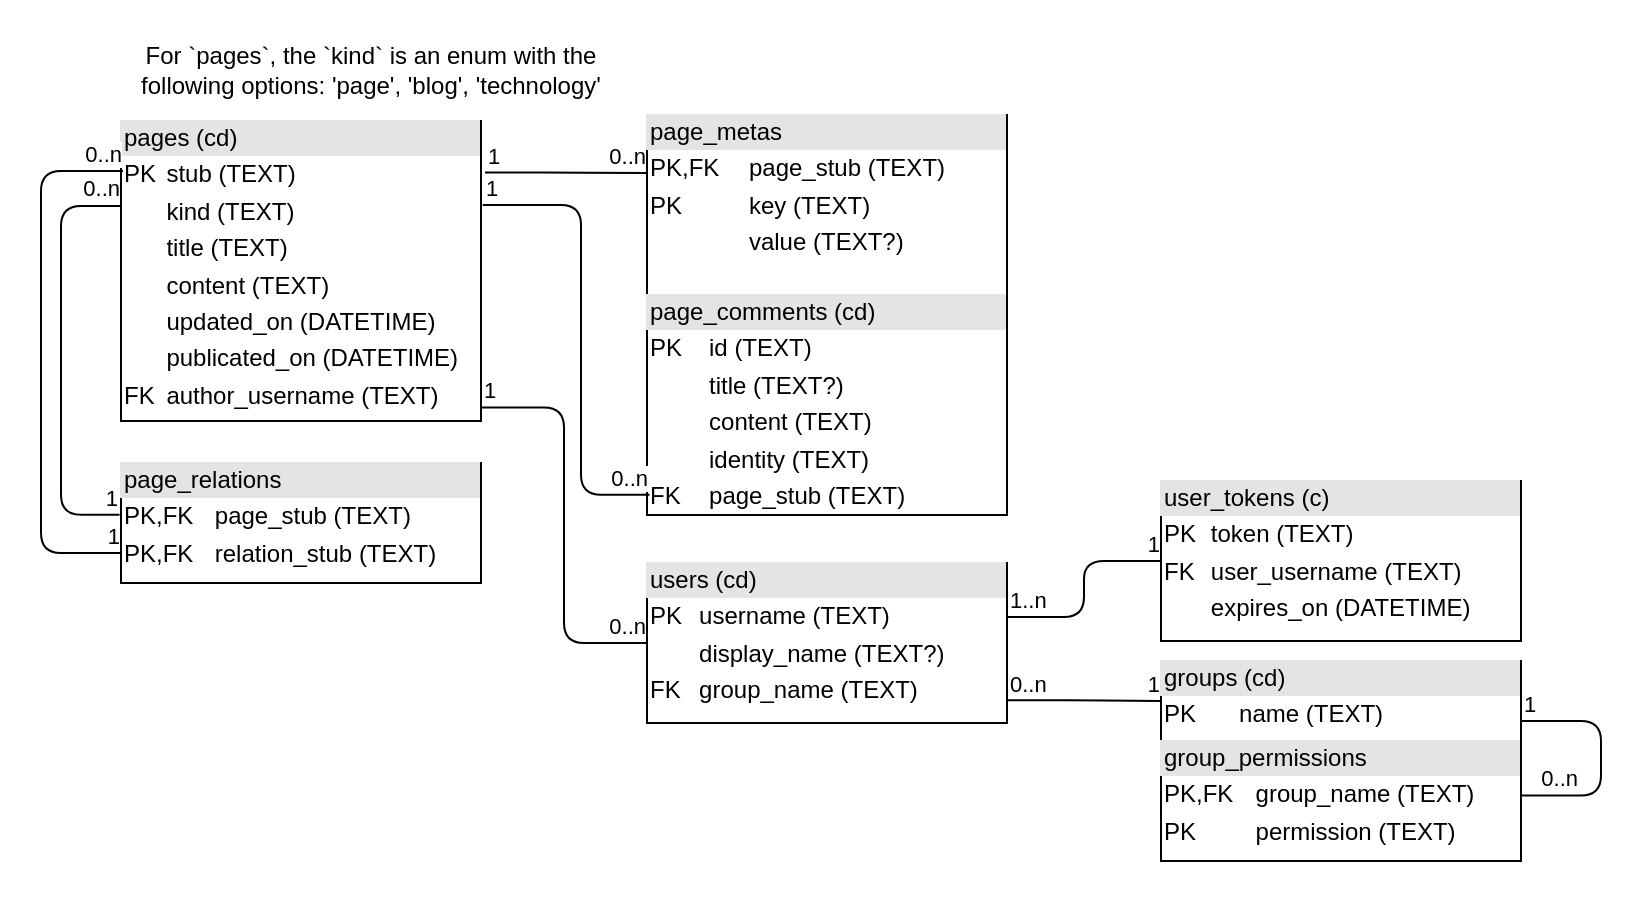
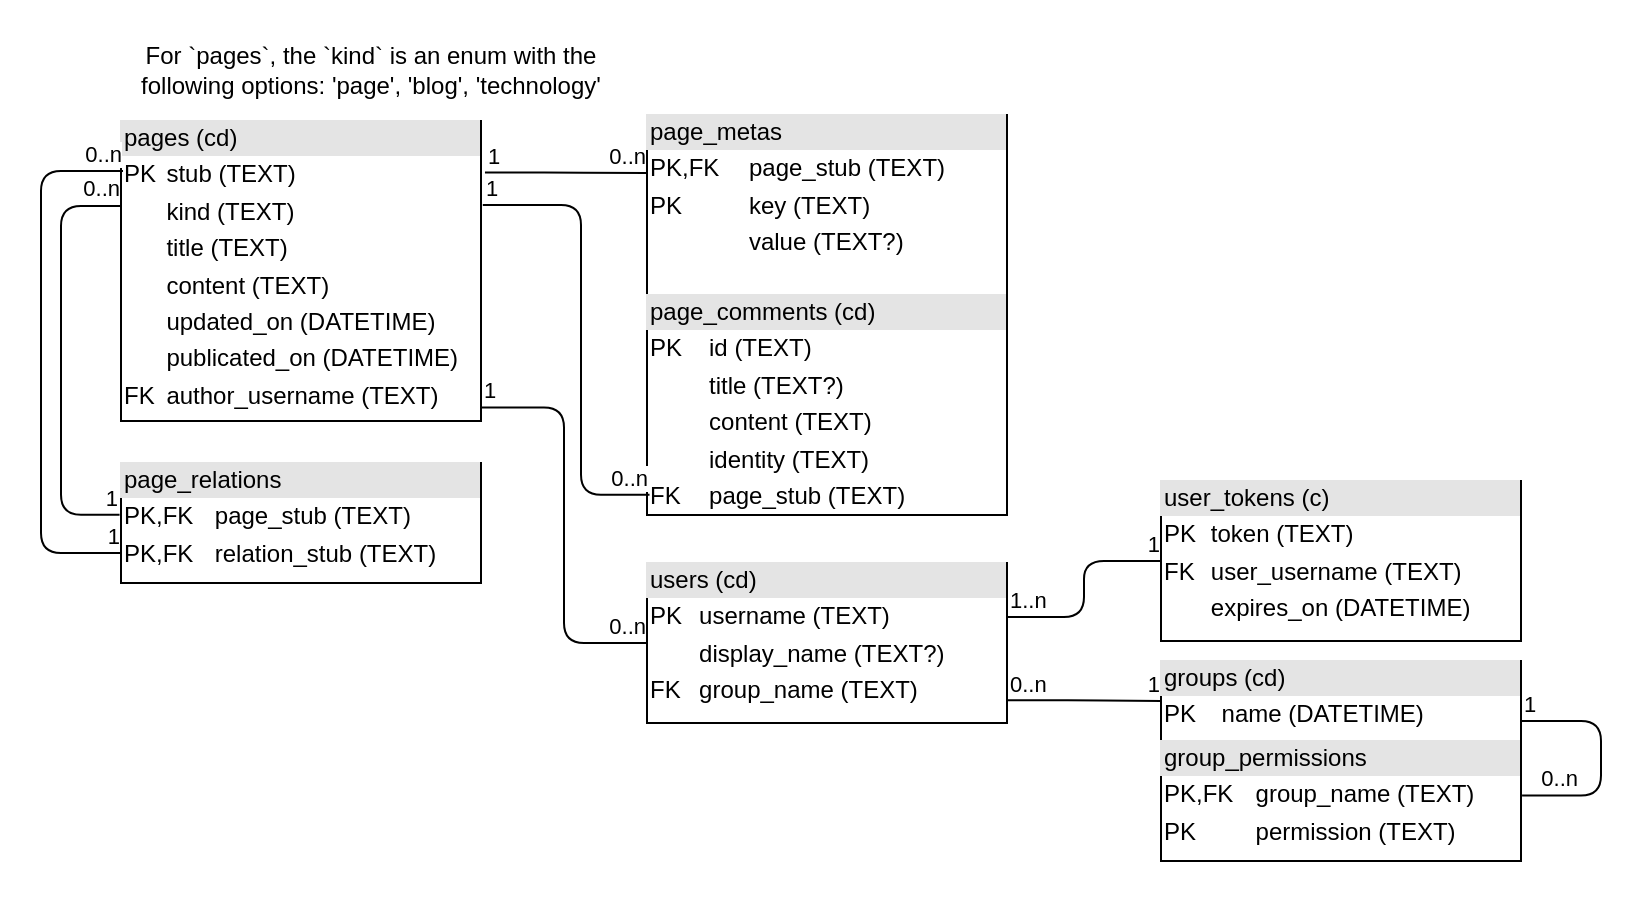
(1245, 690) -> (1272, 690)
